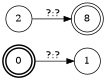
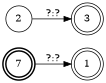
(87, 19) -> (87, 19)
(19, 61) -> (19, 64)
(87, 61) -> (87, 64)
